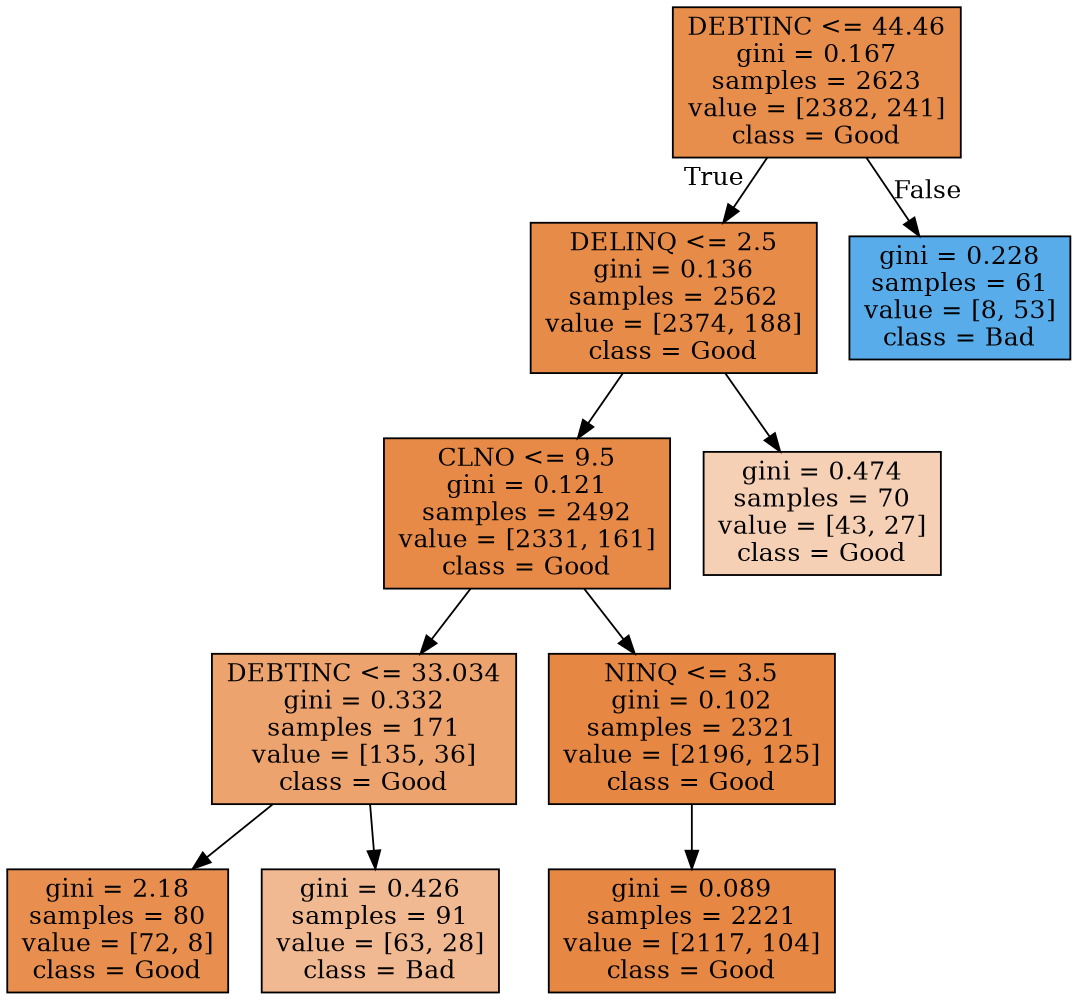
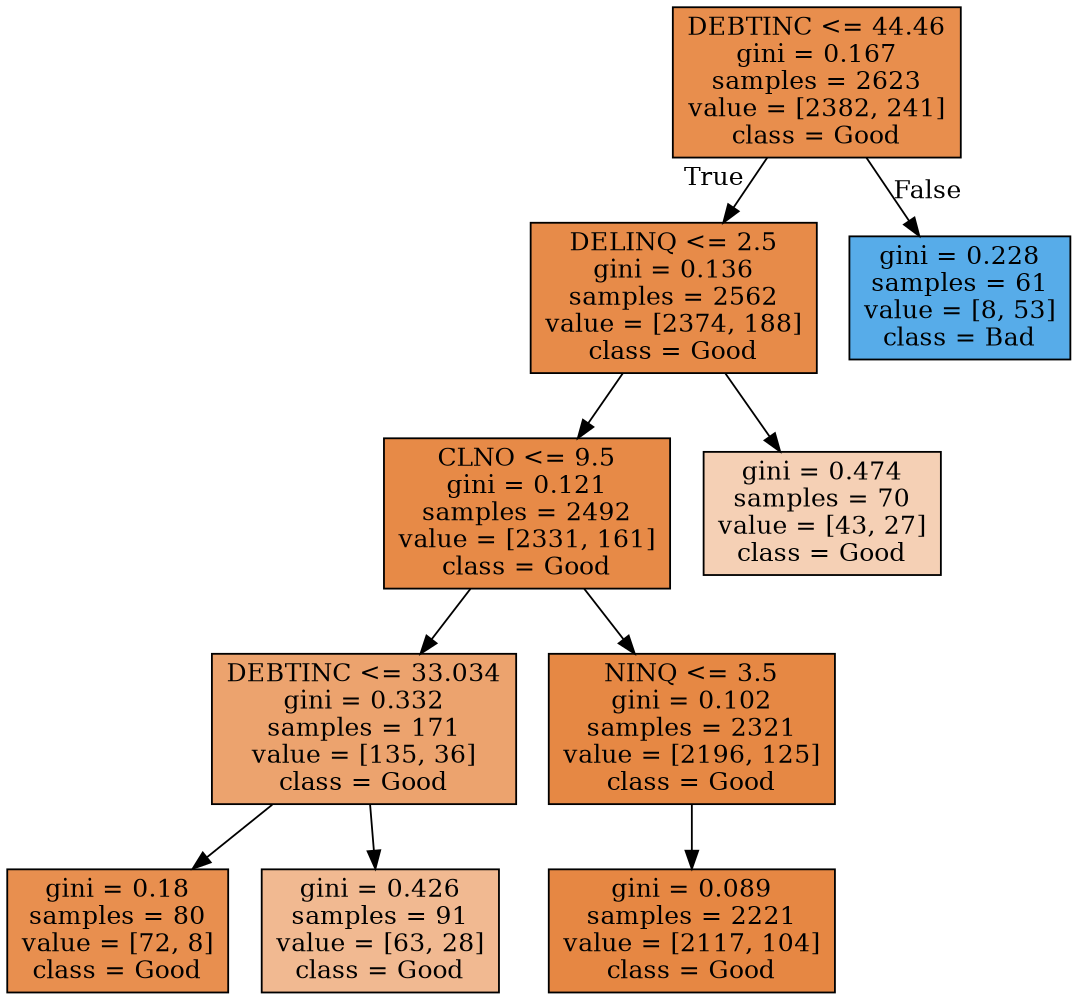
(118, 931) -> (118, 931)
(380, 931) -> (380, 931)
